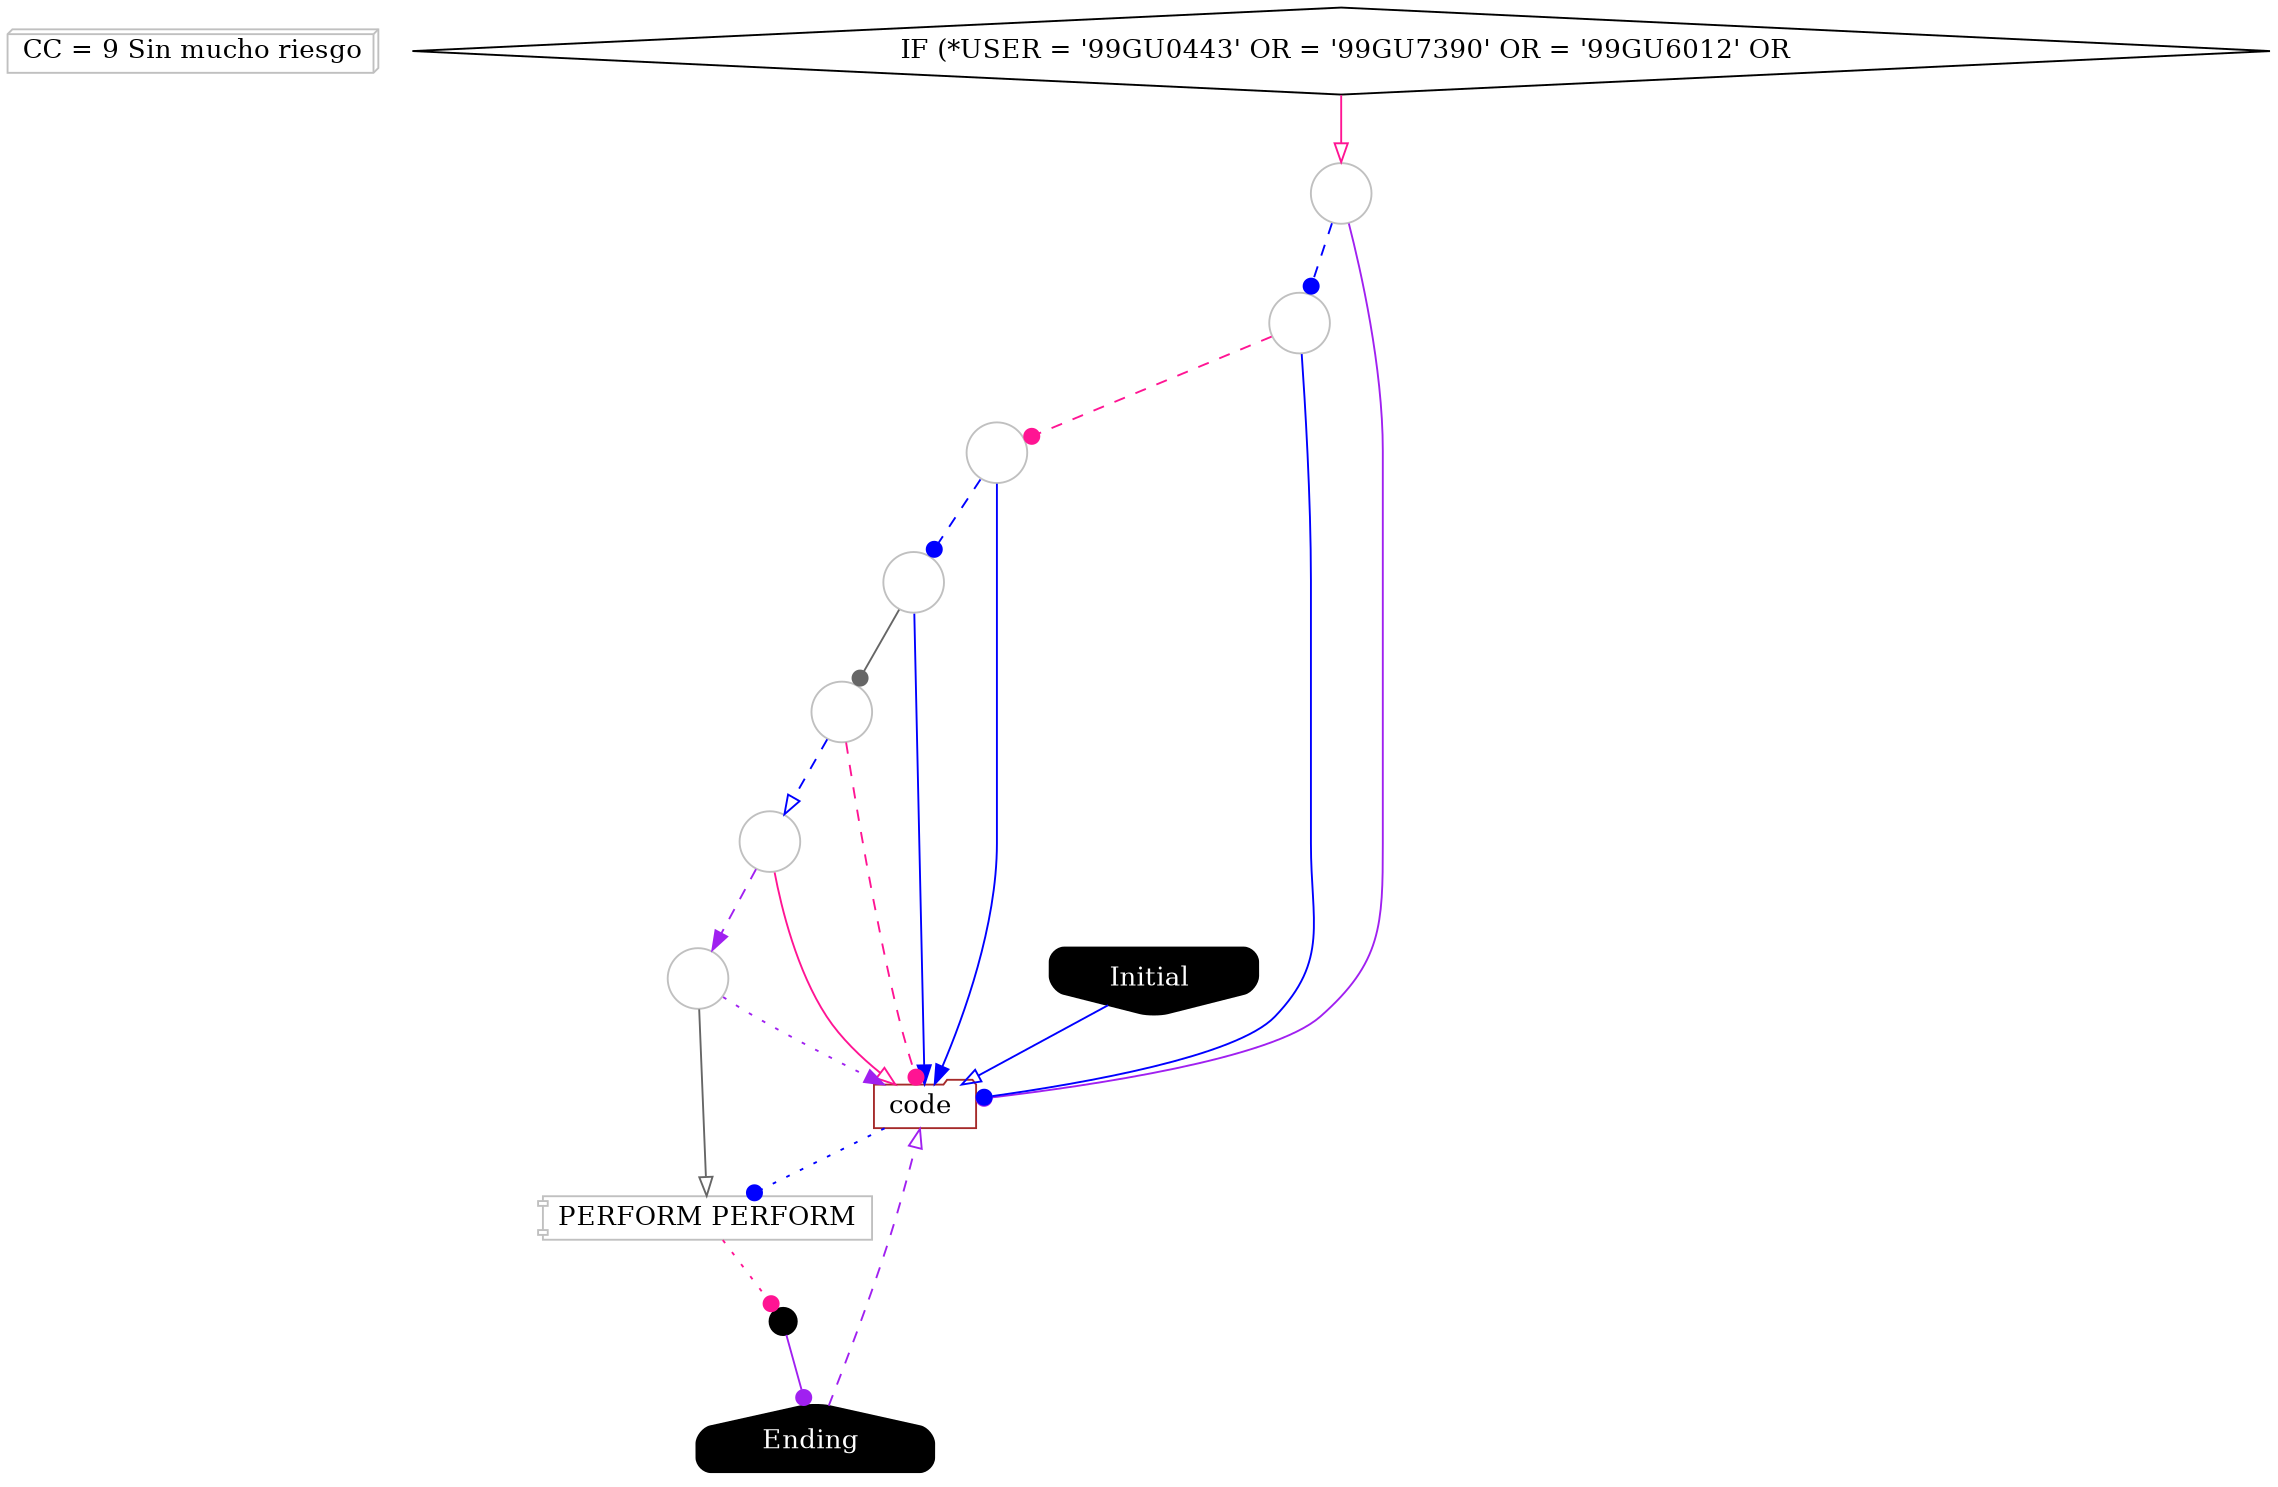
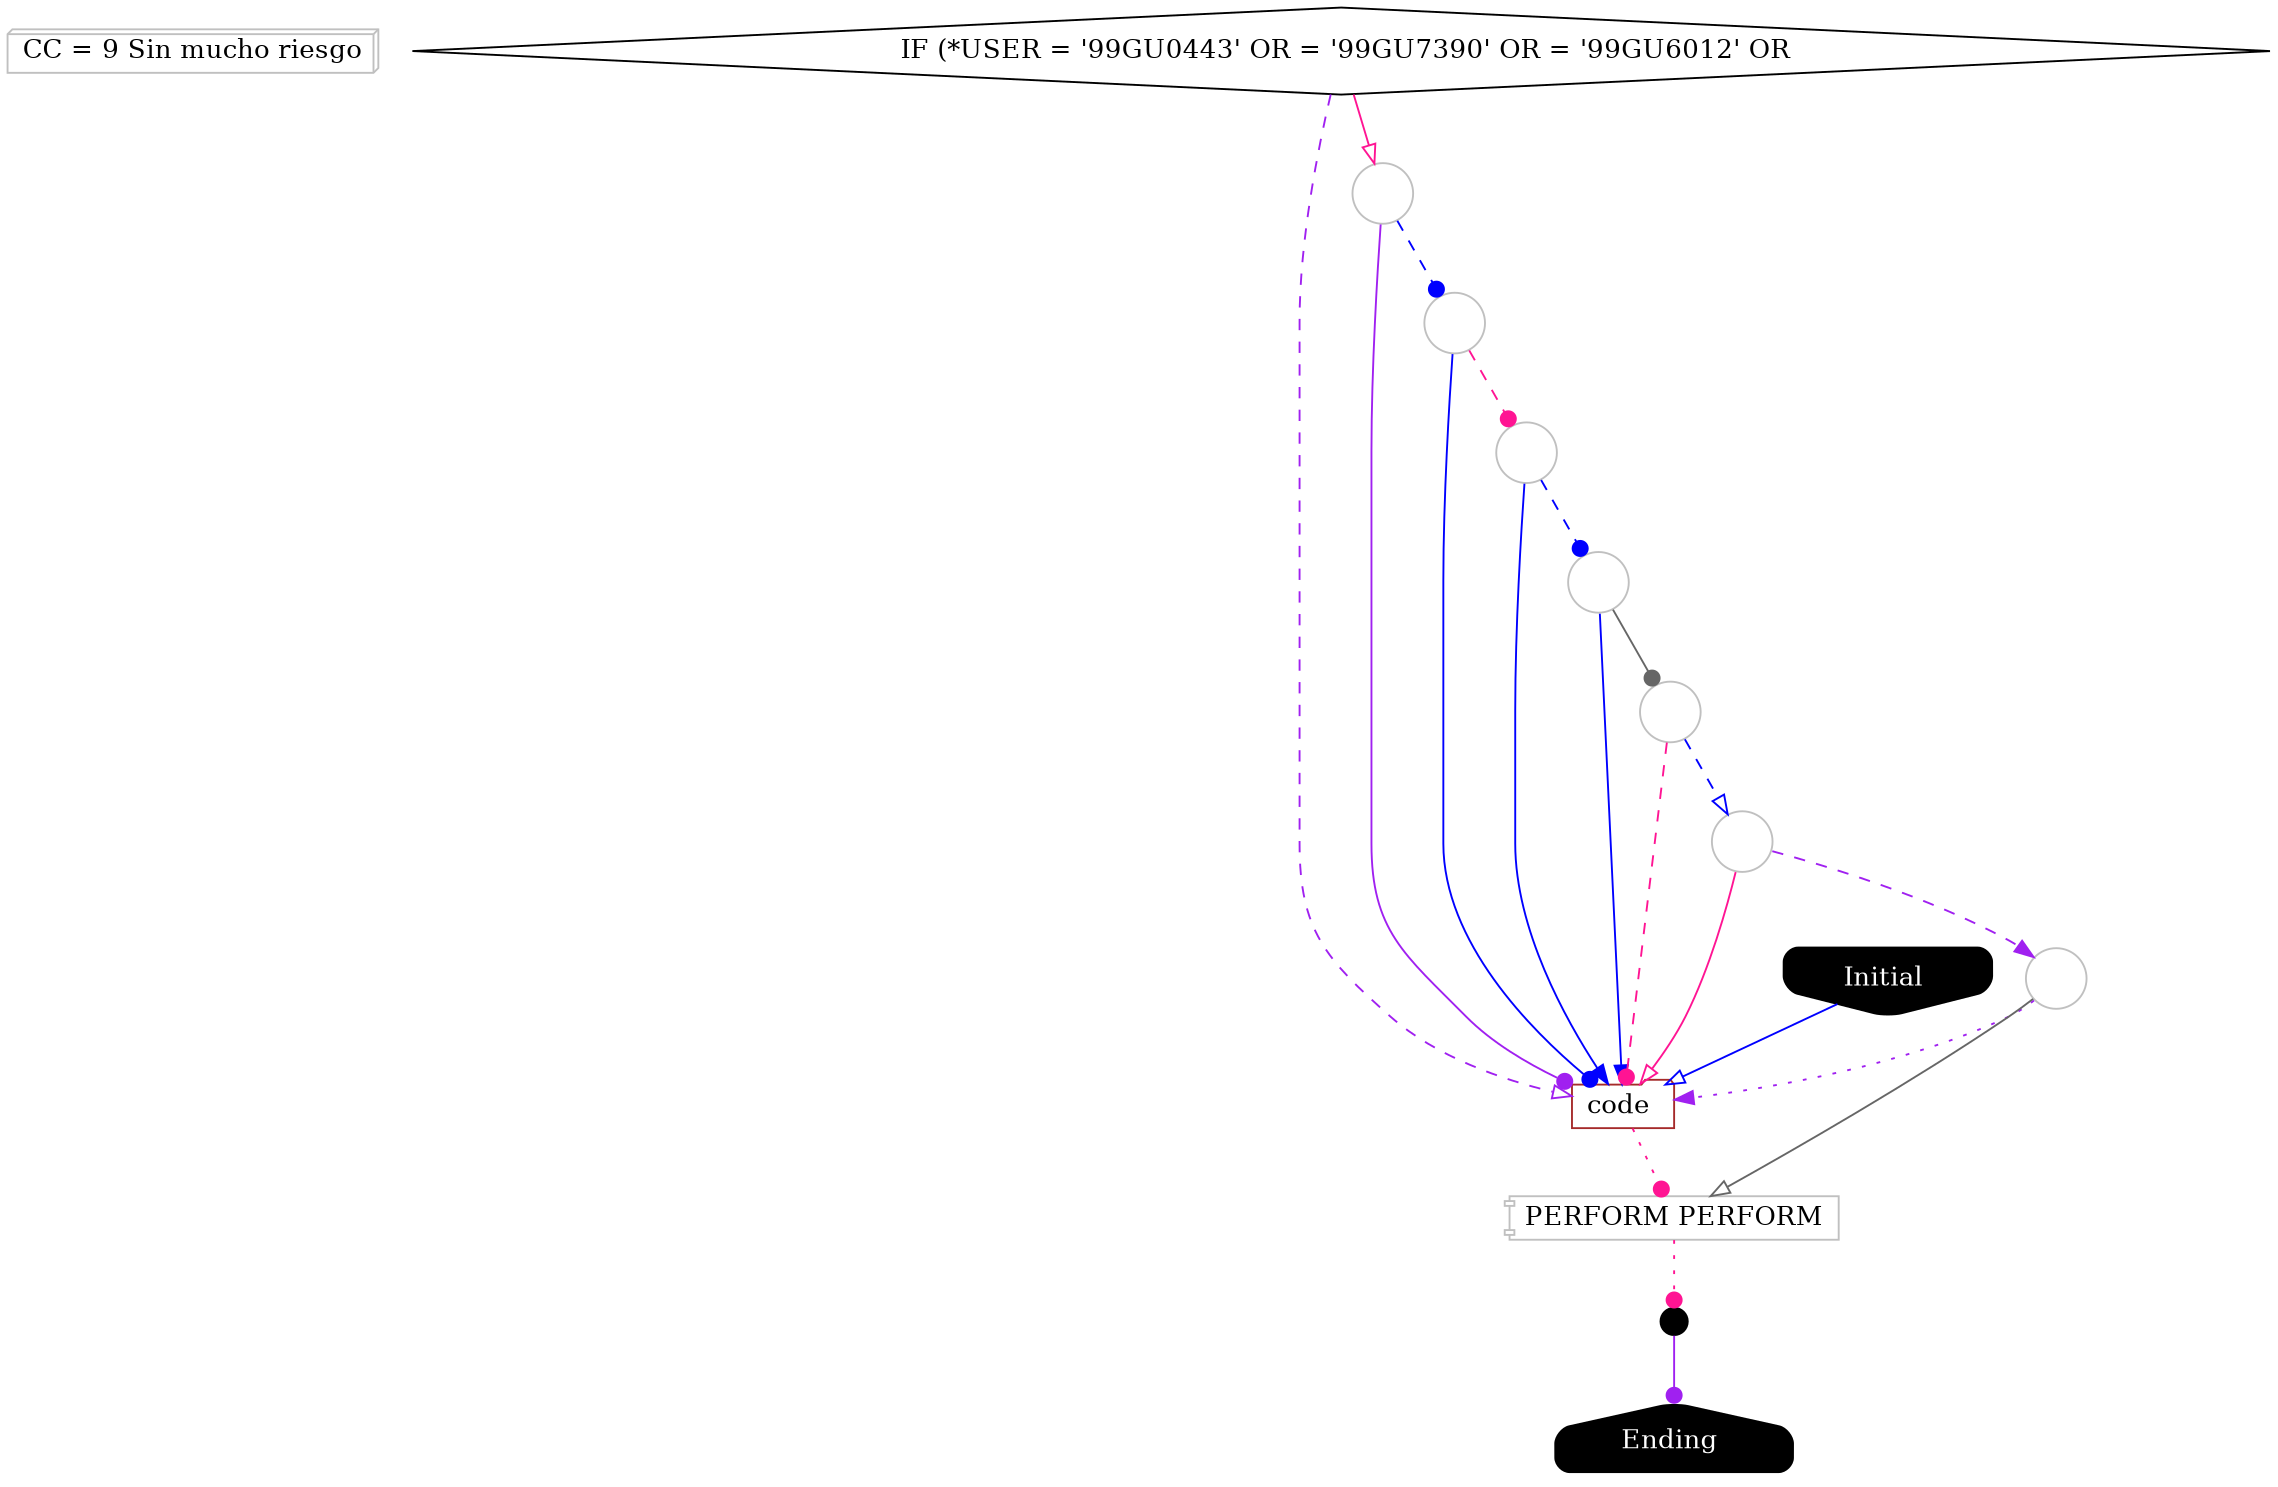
(823, 1159) -> (1645, 1155)
(876, 1278) -> (1300, 660)
